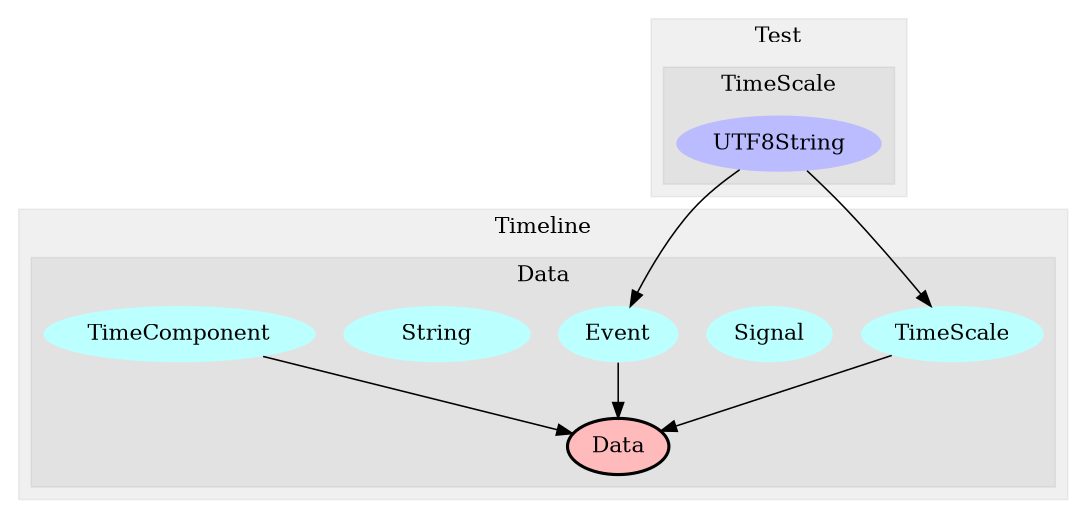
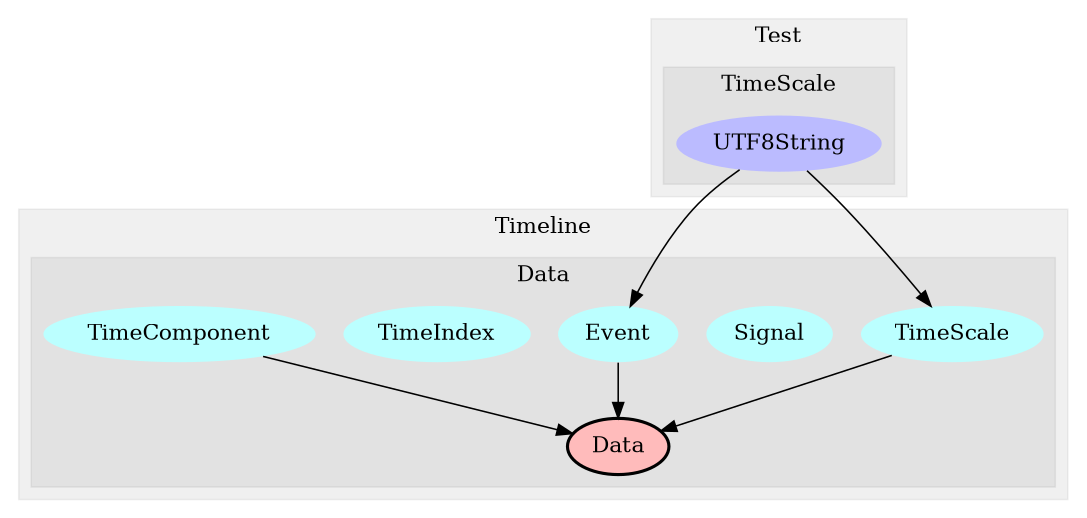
(437, 334) -> (437, 334)
